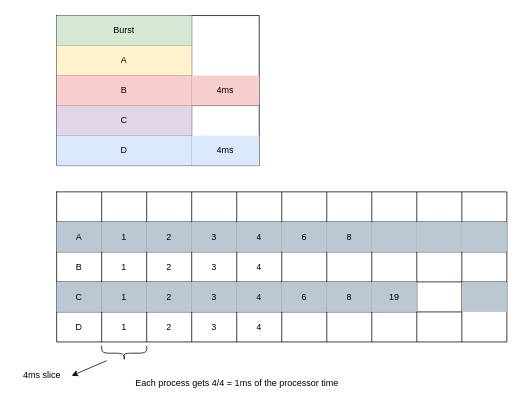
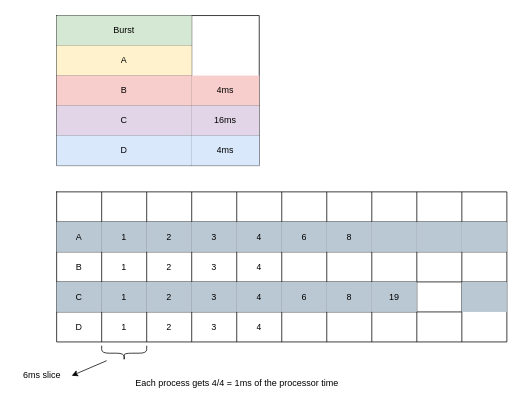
none -> (225, 120)
(42, 375) -> (42, 375)
